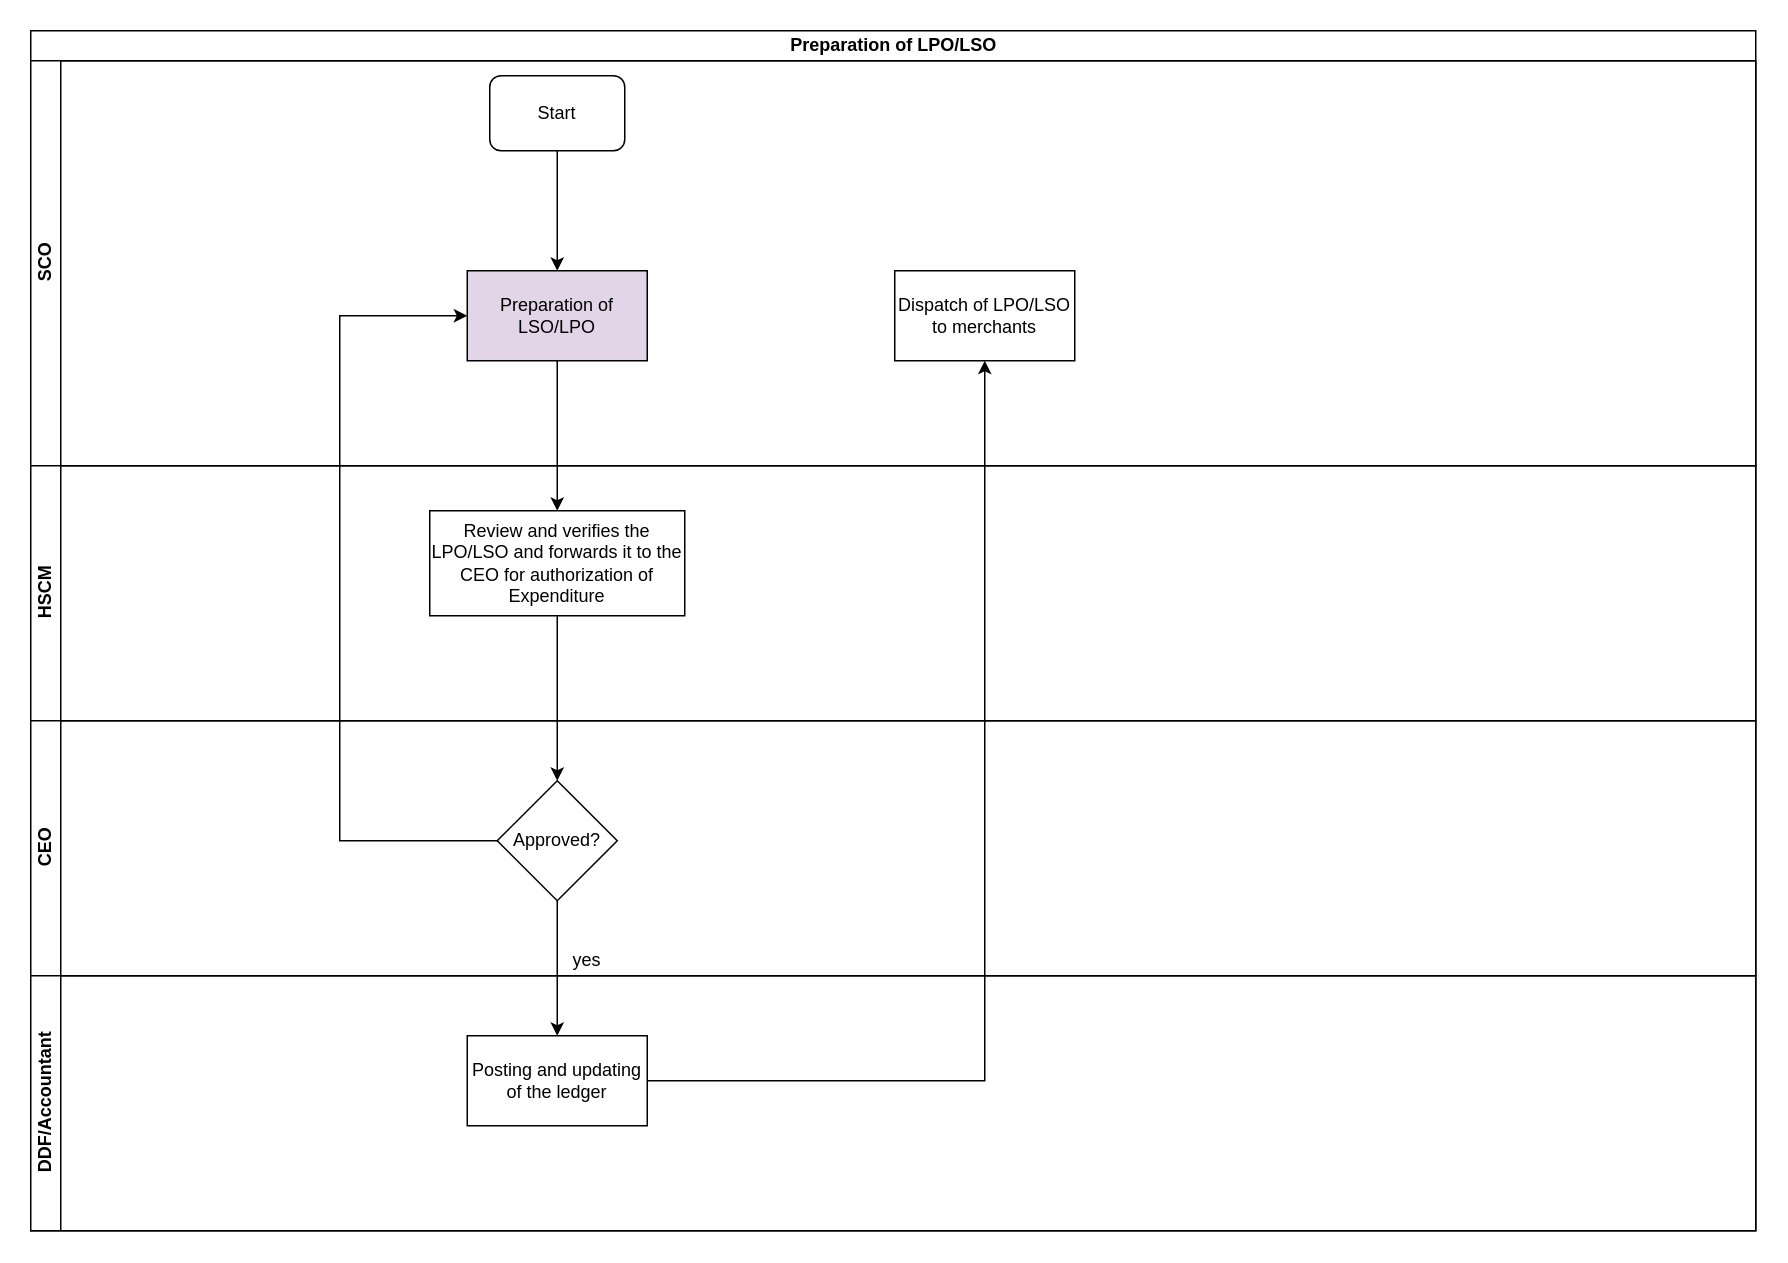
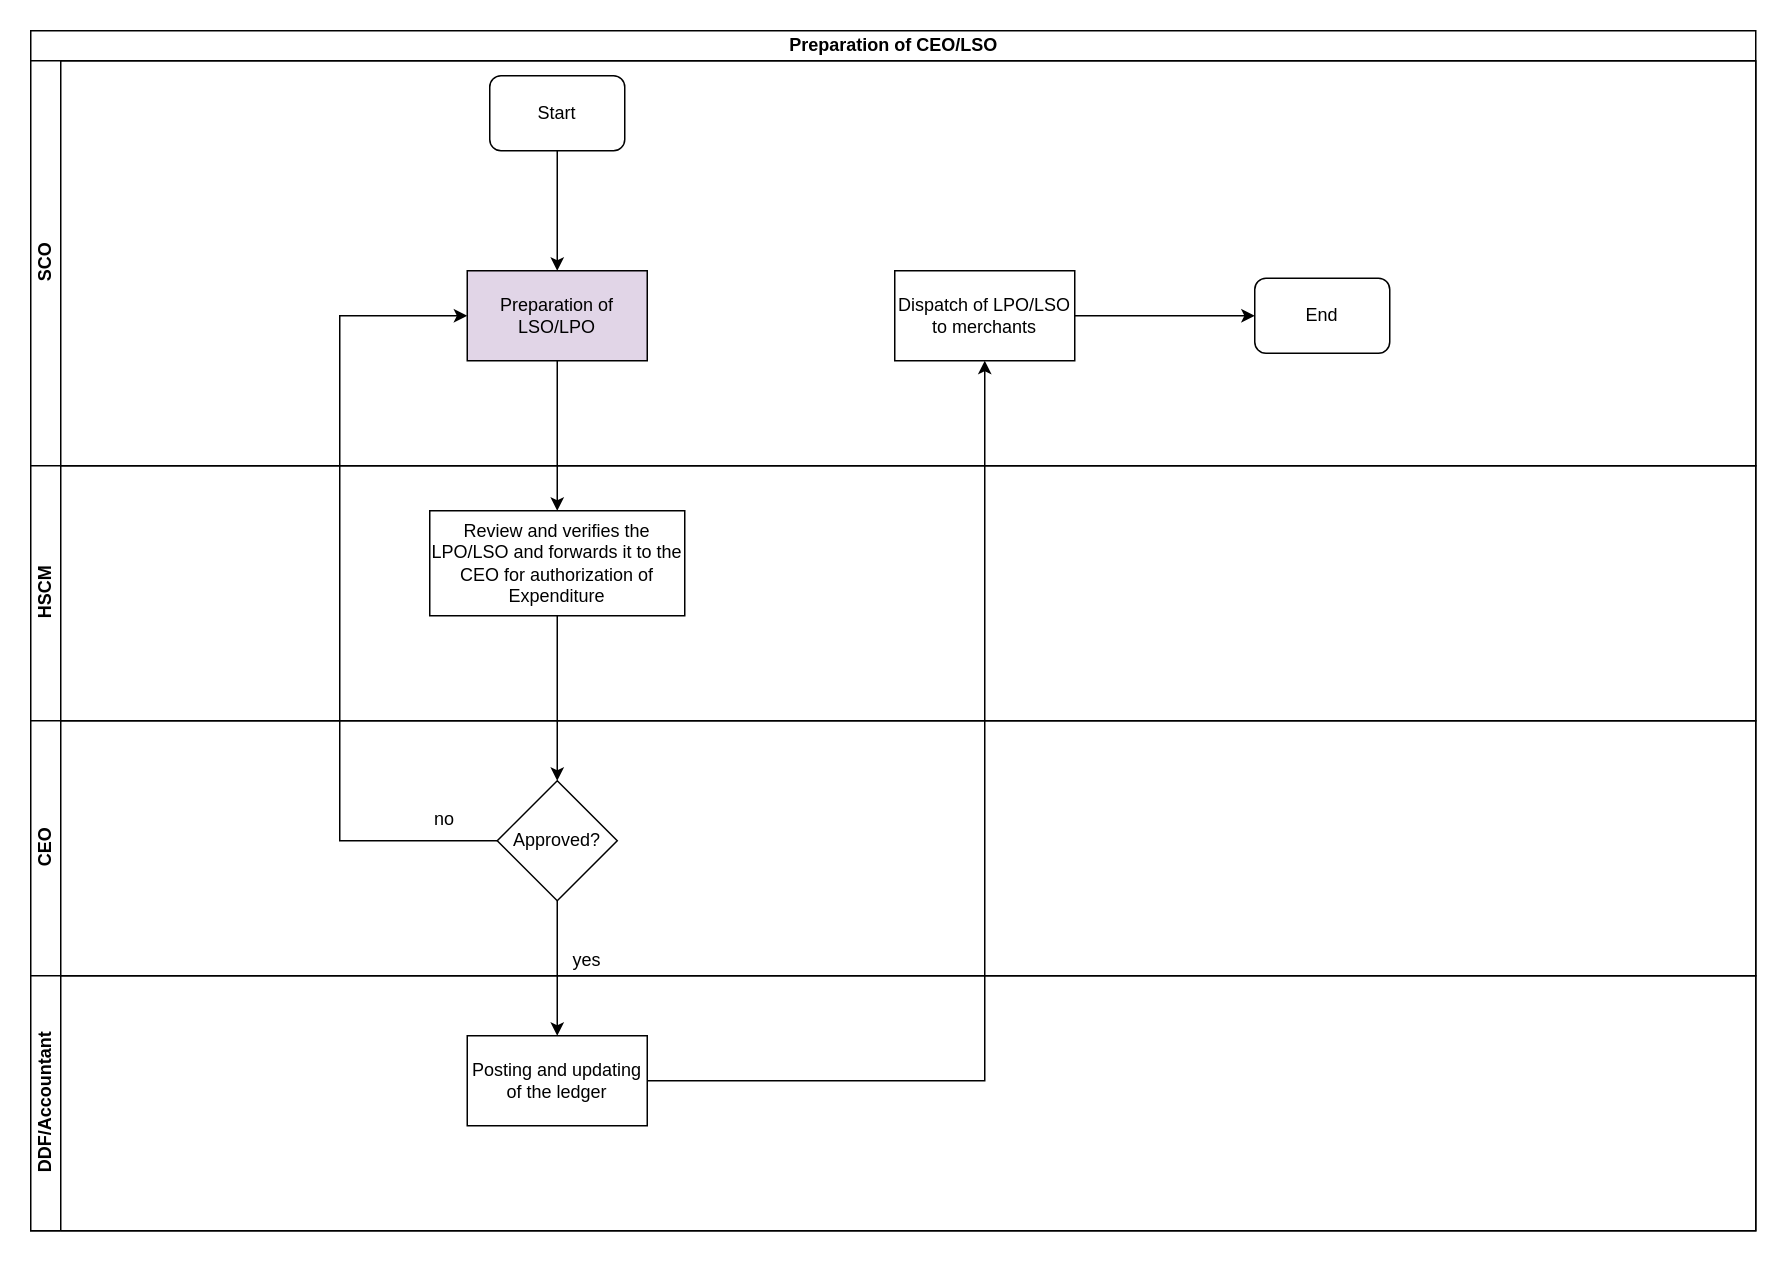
(894, 46) -> (894, 46)
none -> (1160, 316)
none -> (1322, 316)
none -> (445, 820)
